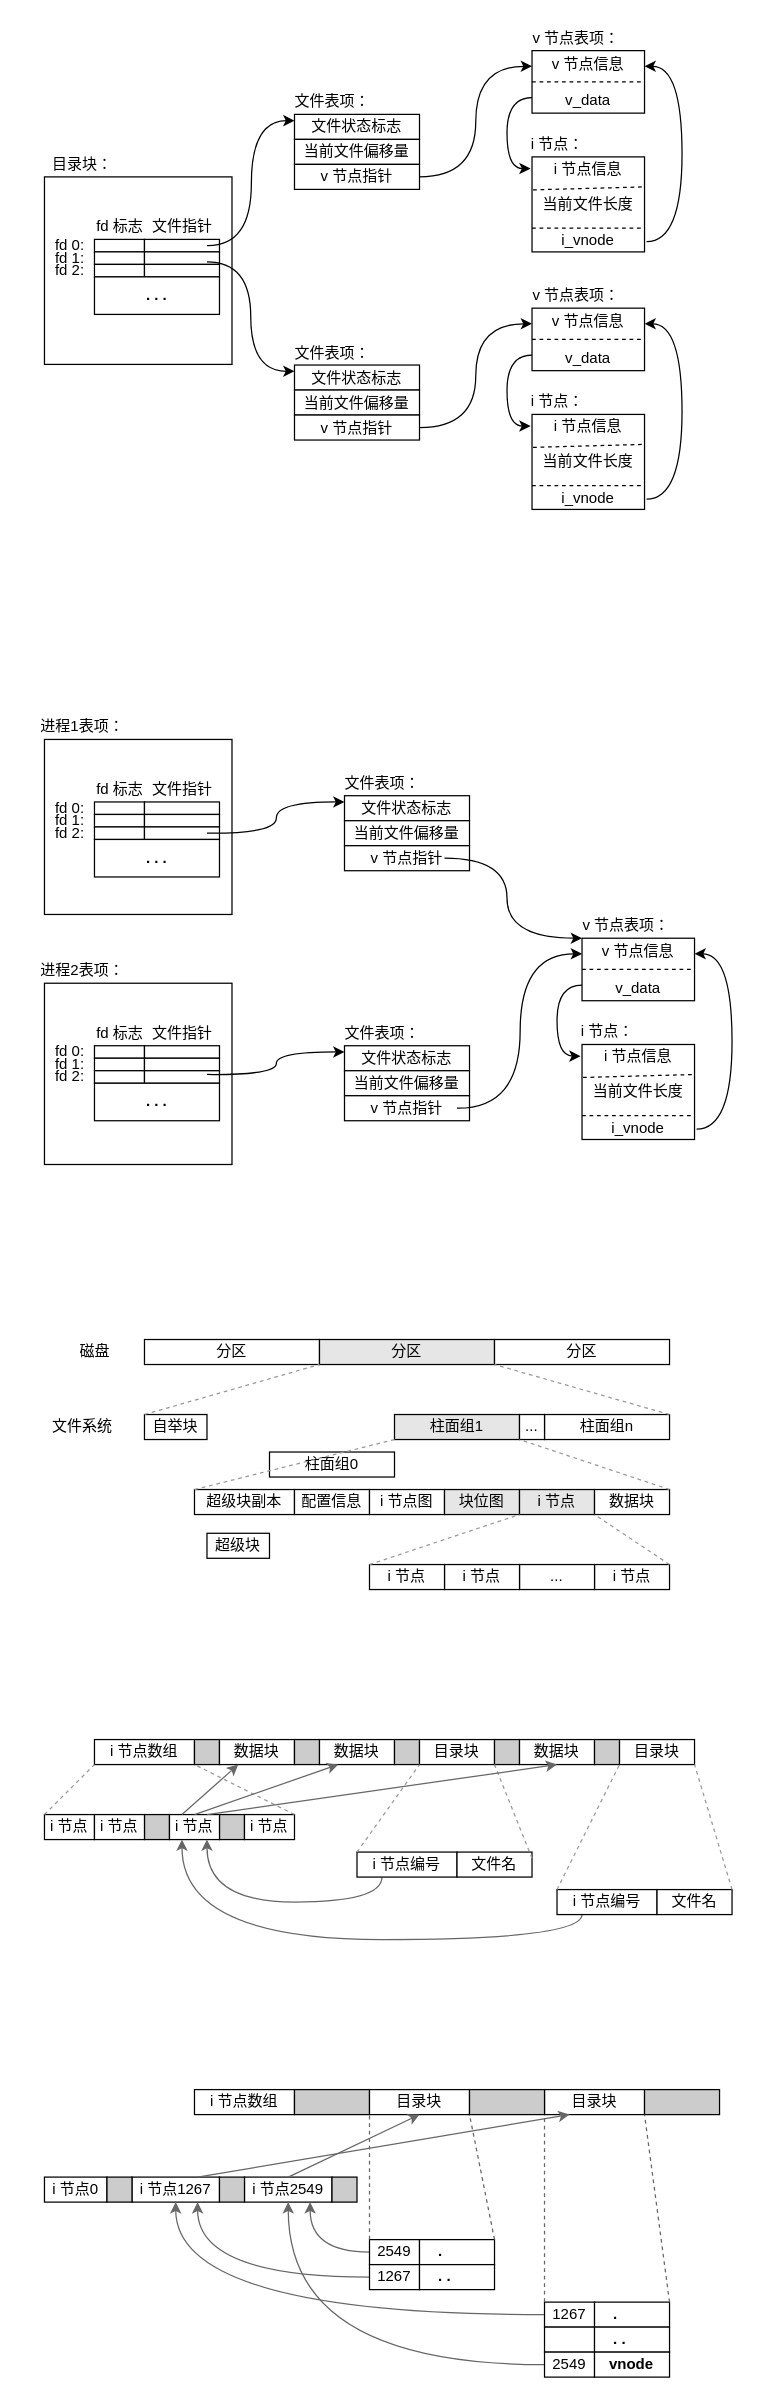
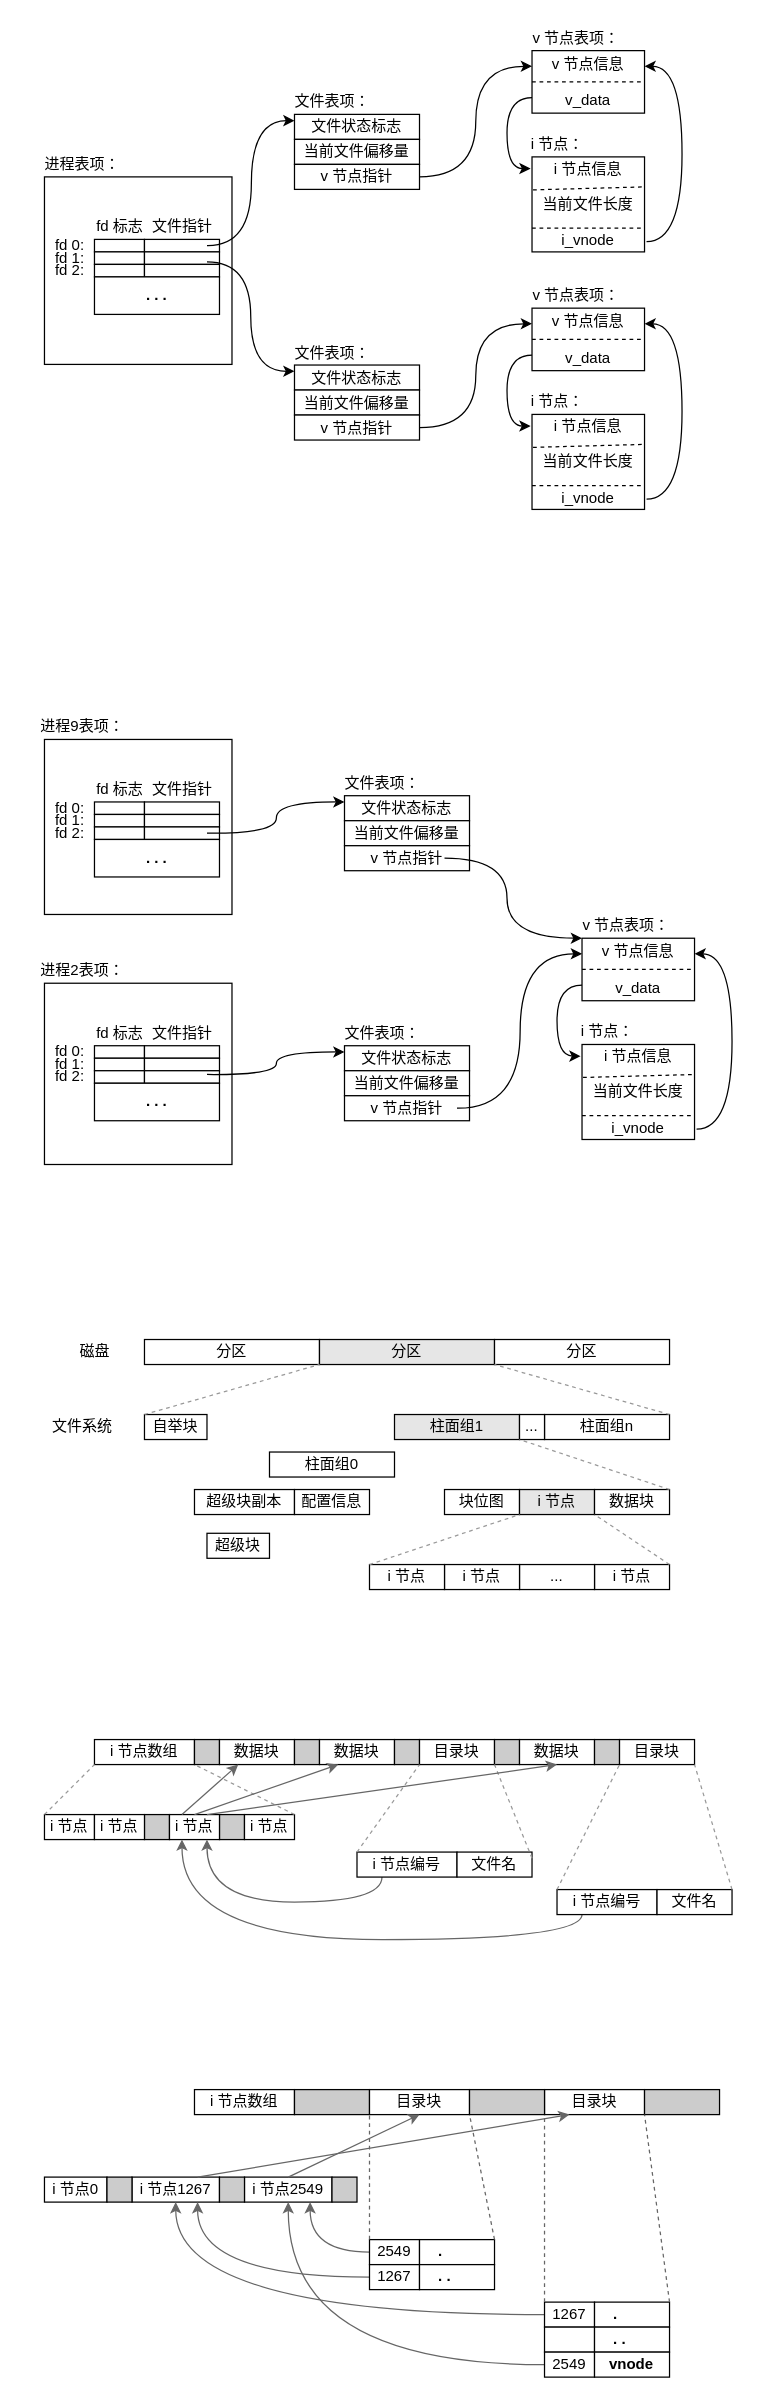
(83, 164) -> (83, 164)
(83, 727) -> (83, 727)
(264, 1472) -> none
(407, 1502) -> none
(482, 1502) -> (482, 1502)
